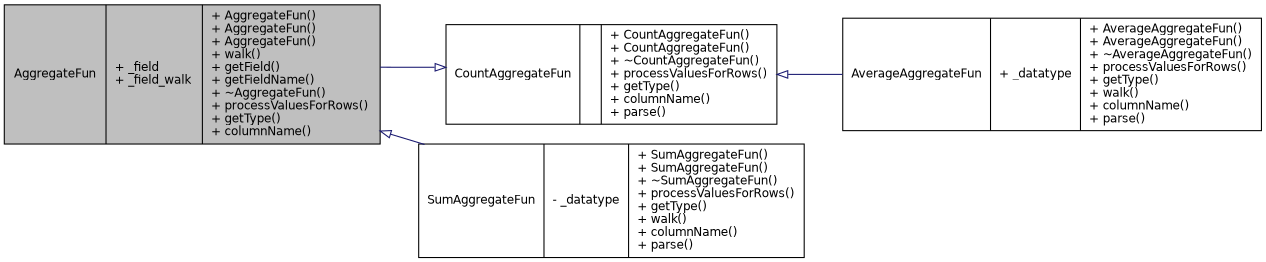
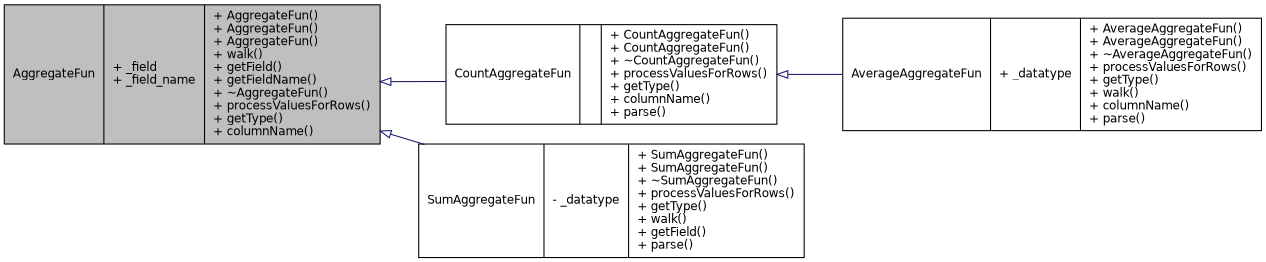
(407, 67) -> (418, 82)
(153, 80) -> (154, 80)
(687, 232) -> (672, 232)
